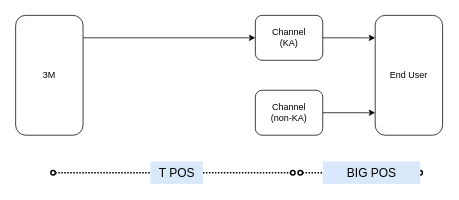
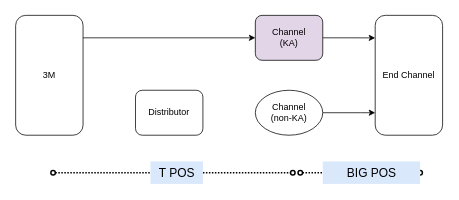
(289, 38) -> (289, 38)
(409, 75) -> (409, 75)
none -> (169, 113)
(289, 113) -> (289, 113)
